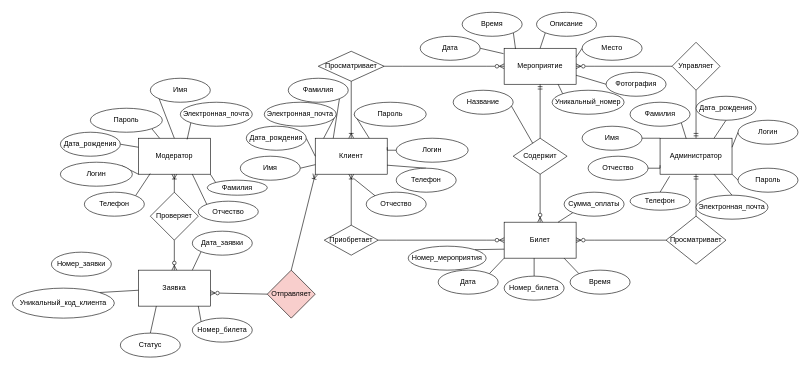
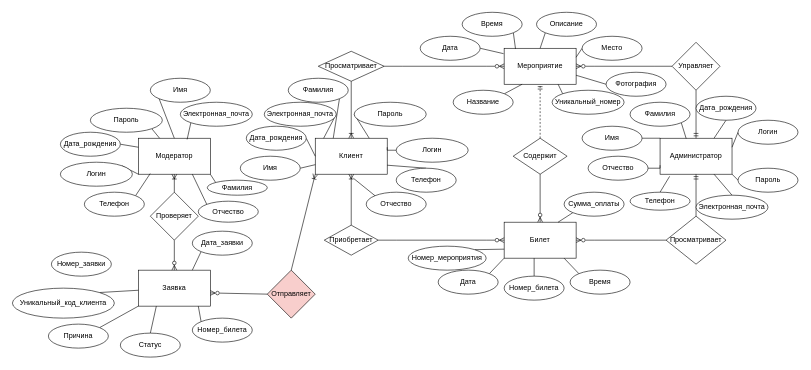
(540, 111) -> (540, 111)
(522, 124) -> (513, 89)
none -> (119, 317)
none -> (78, 336)
